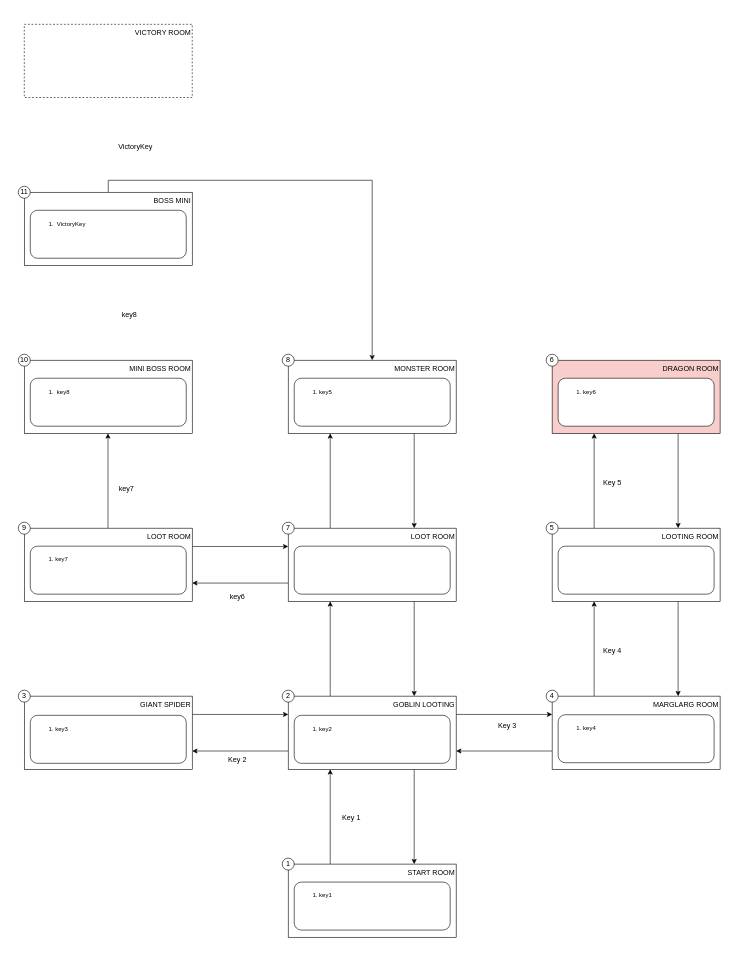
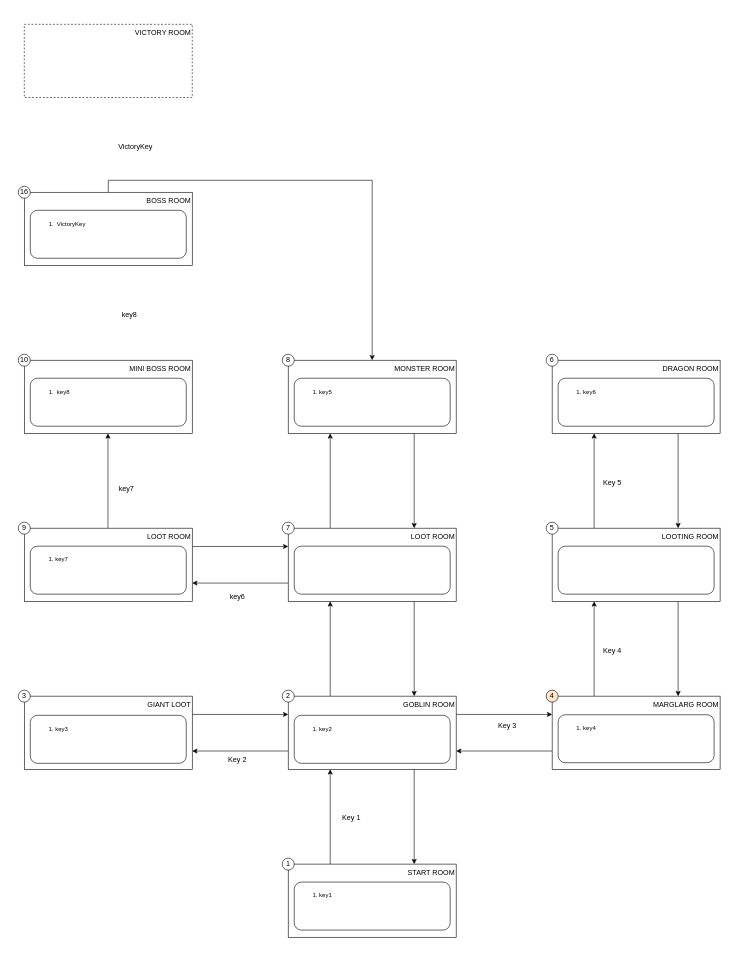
(24, 192) -> (24, 192)
(174, 201) -> (174, 201)
(698, 369) -> (698, 369)
(552, 696) -> (552, 696)
(168, 705) -> (172, 705)
(428, 705) -> (434, 705)
